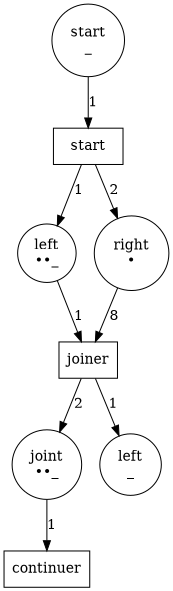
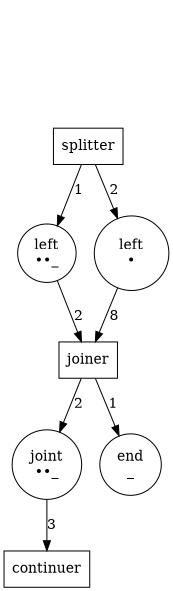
(88, 40) -> none
(88, 146) -> (88, 146)
(132, 253) -> (132, 253)
(79, 316) -> (79, 316)
(131, 465) -> (131, 465)
(52, 525) -> (52, 525)
